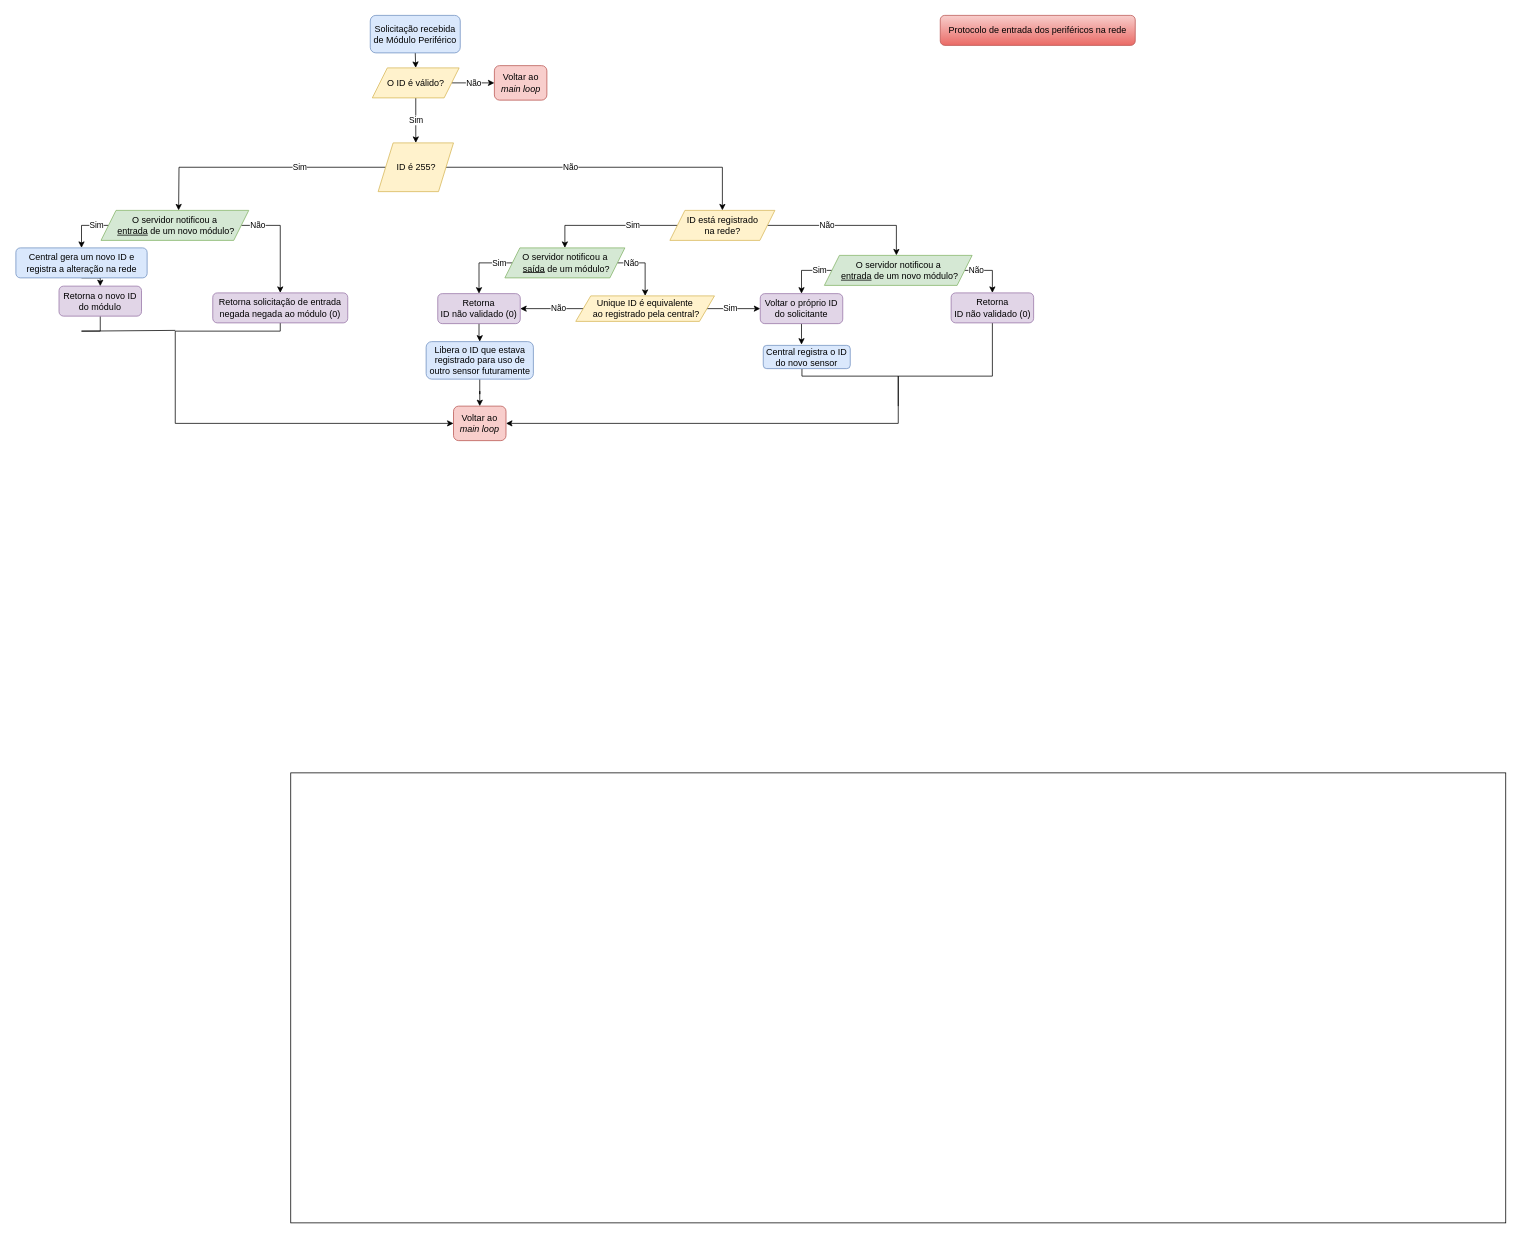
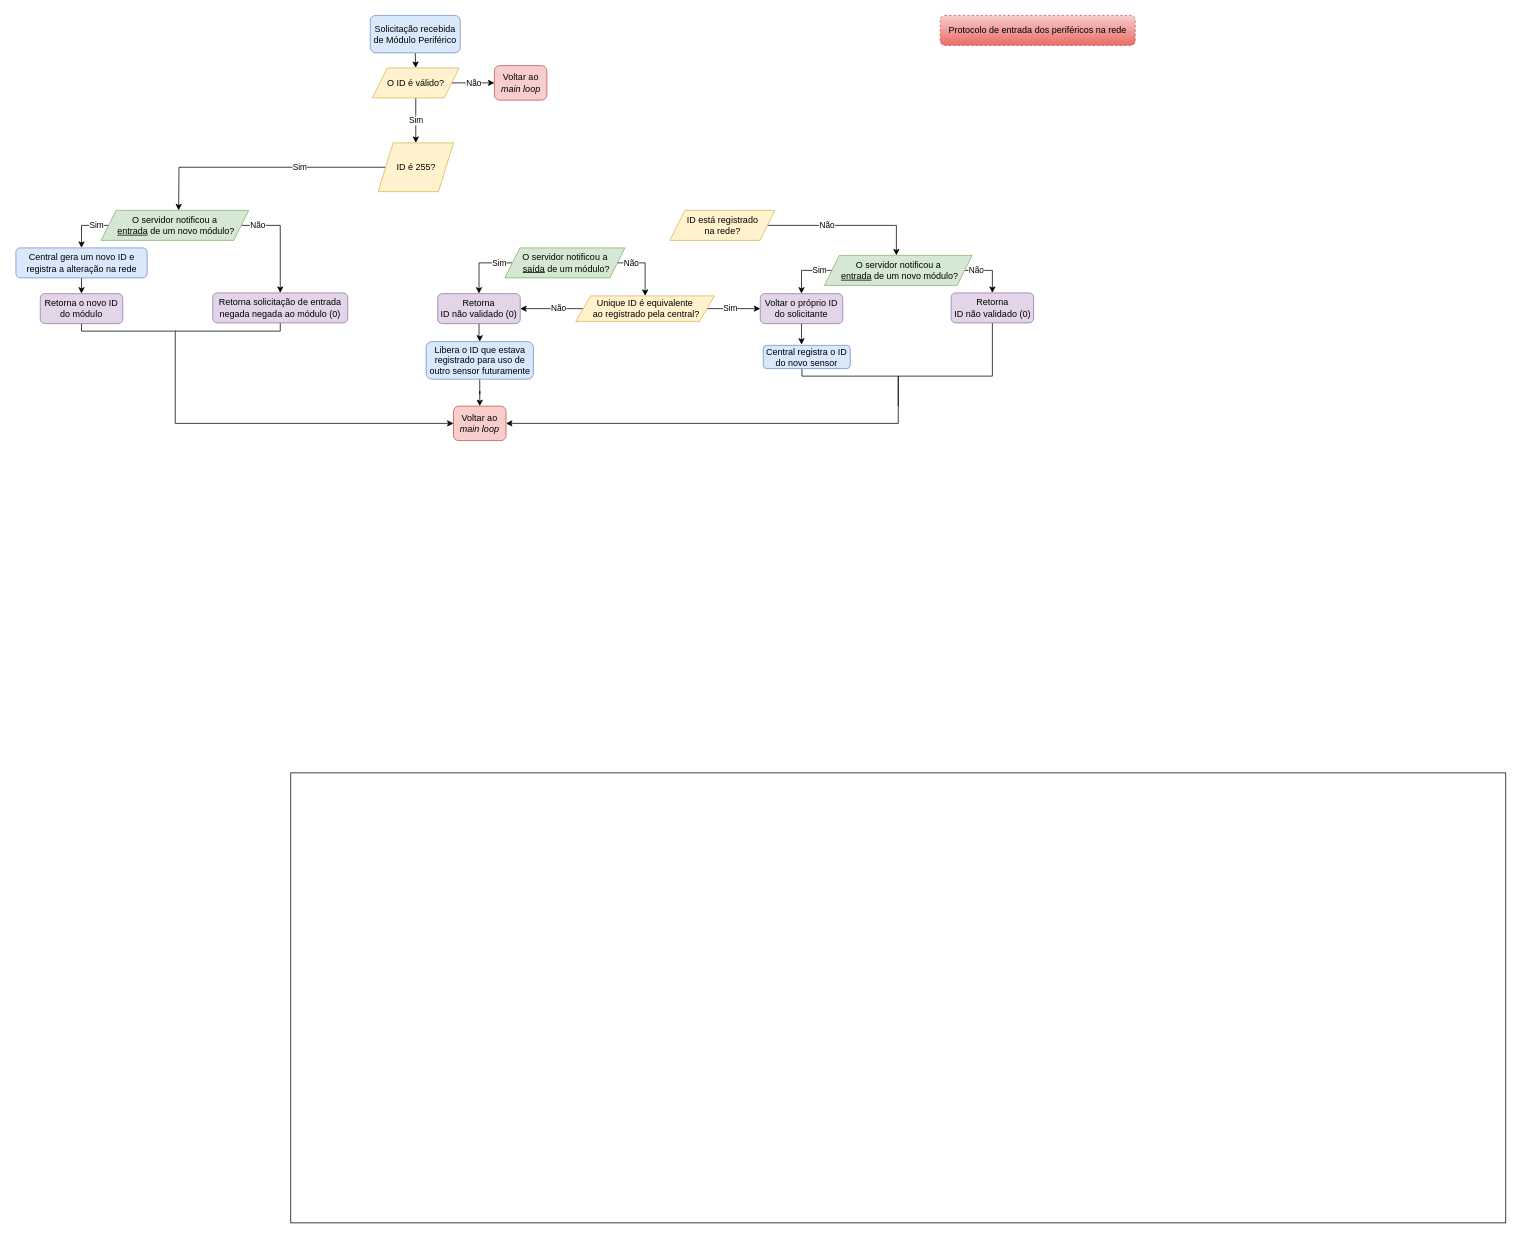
(1038, 30) -> (1038, 30)
(603, 167) -> none
(620, 225) -> none
(100, 301) -> (81, 309)
